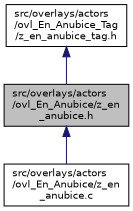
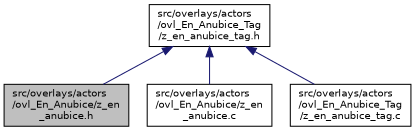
none -> (351, 105)
(66, 150) -> (210, 71)
